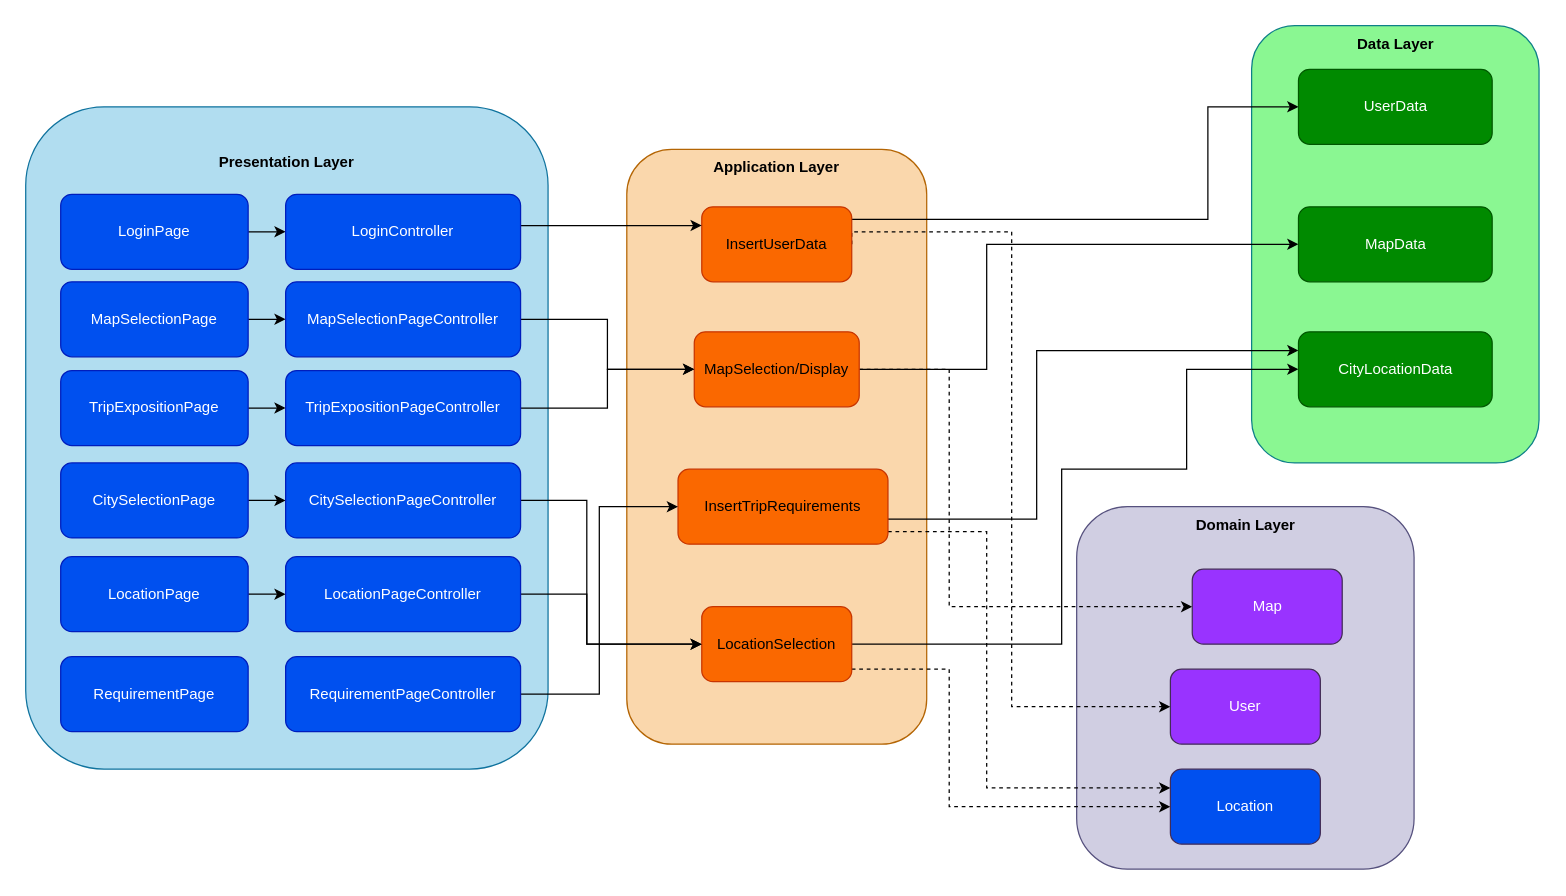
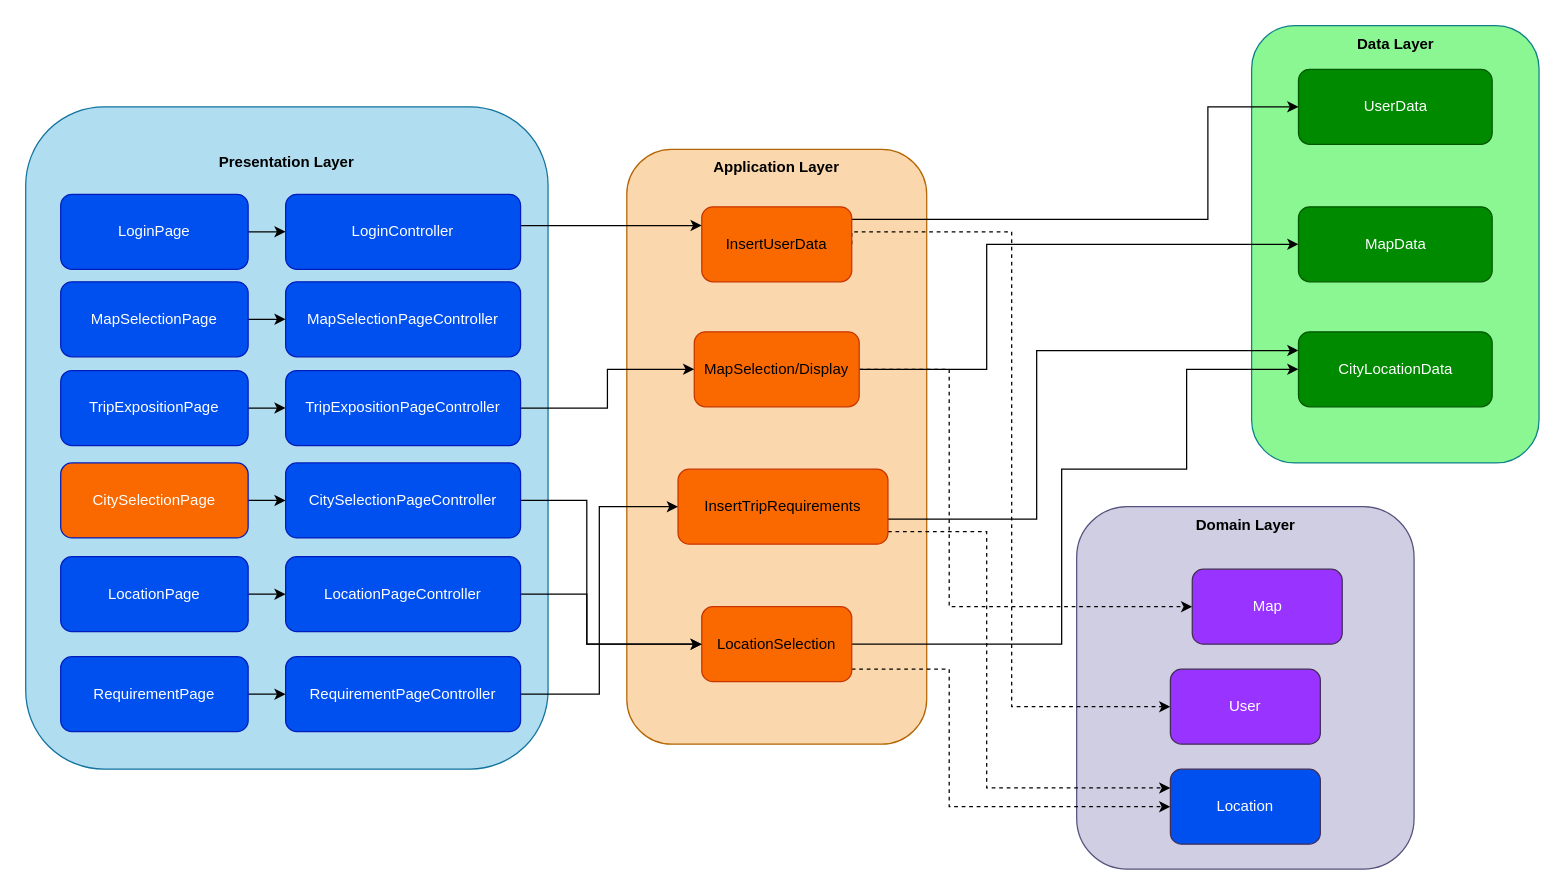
(588, 319) -> none
(154, 501) -> (154, 501)
none -> (271, 694)
